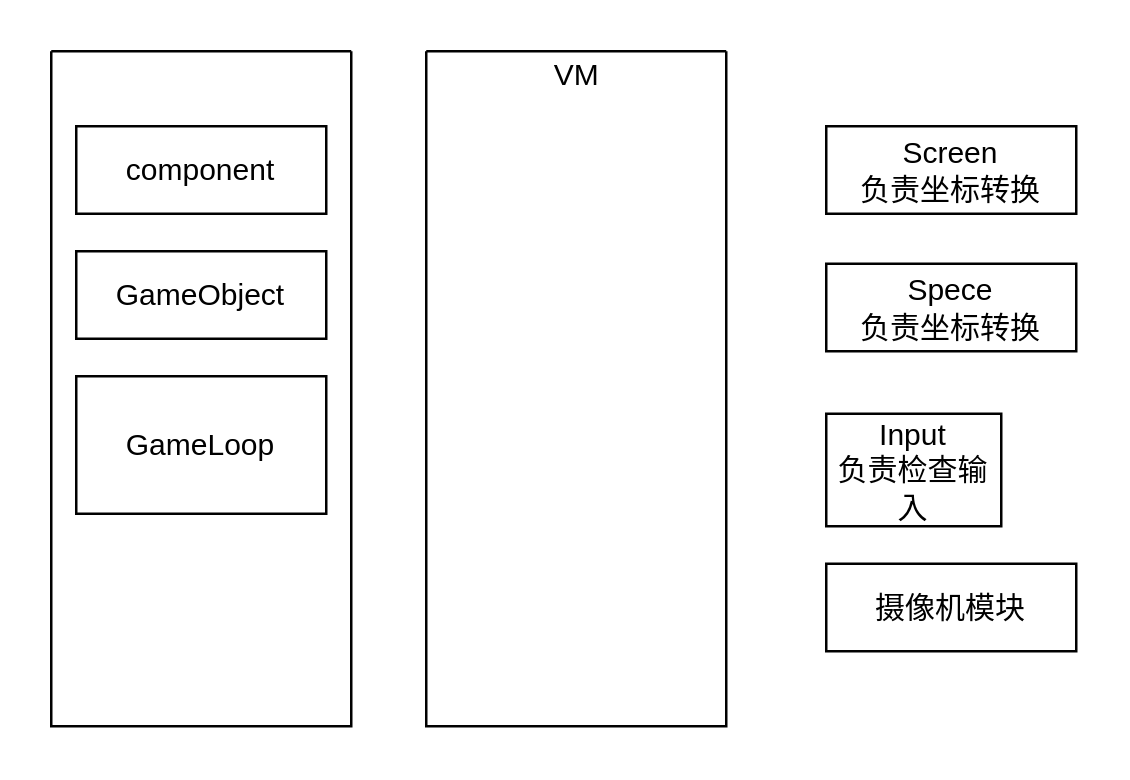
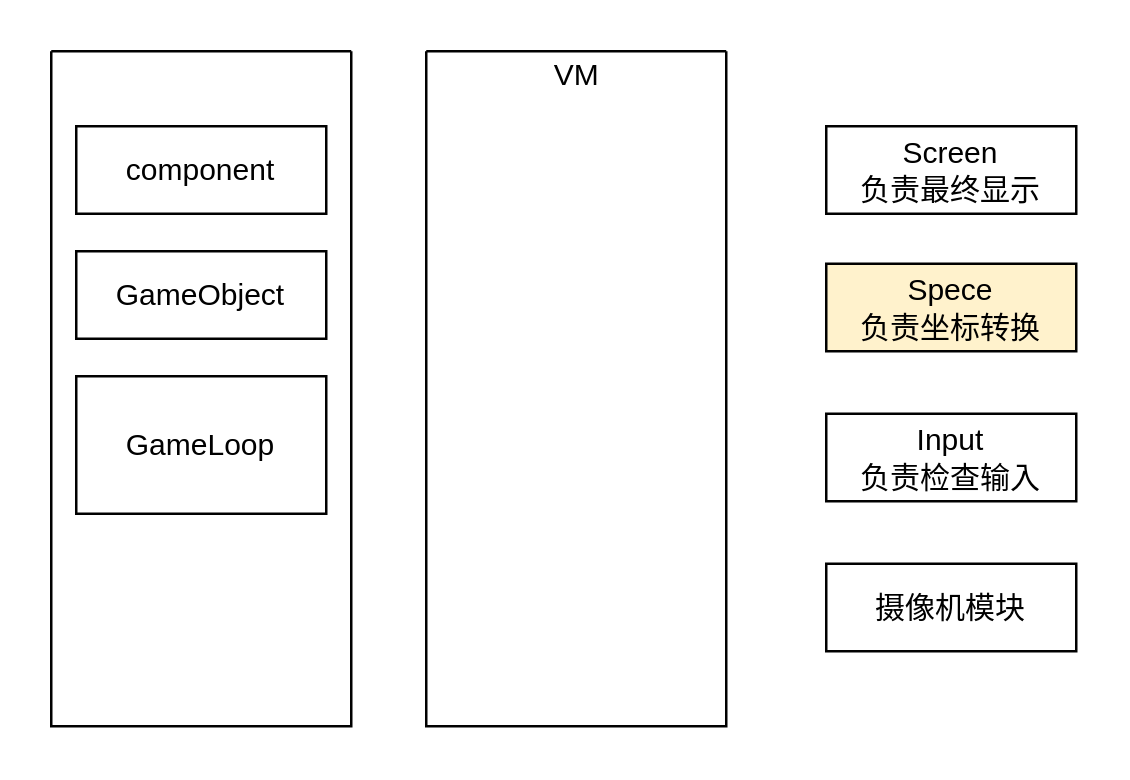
(951, 171) -> (951, 171)
(951, 308) -> (951, 308)
(914, 470) -> (951, 458)
